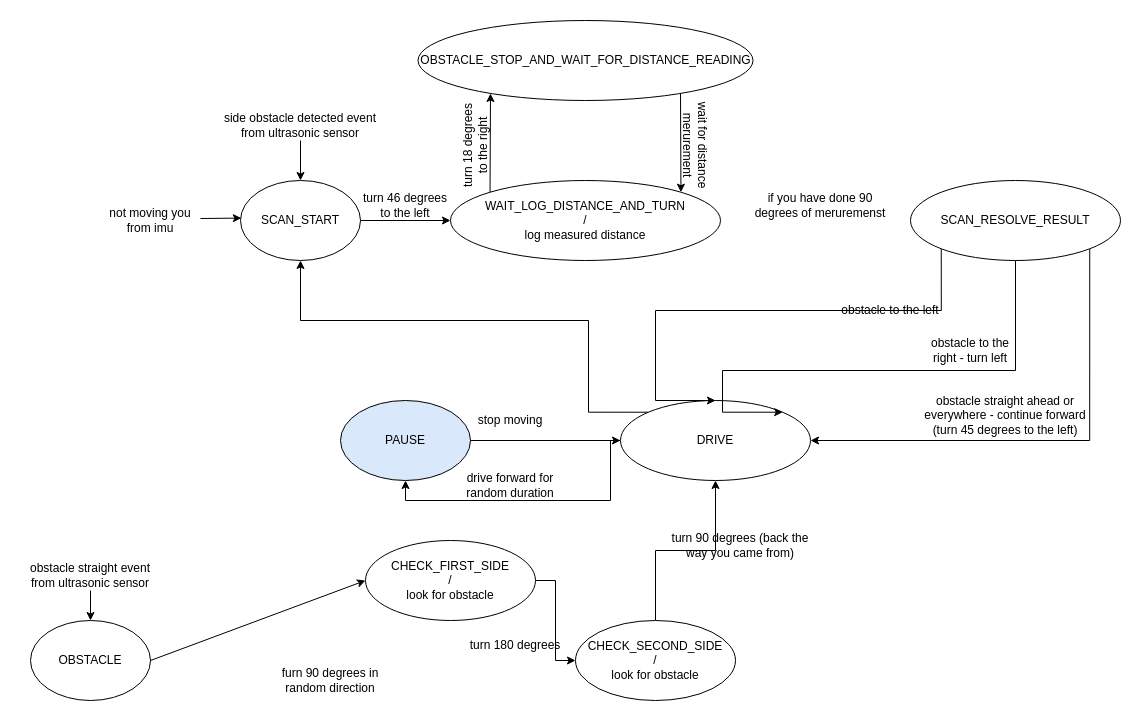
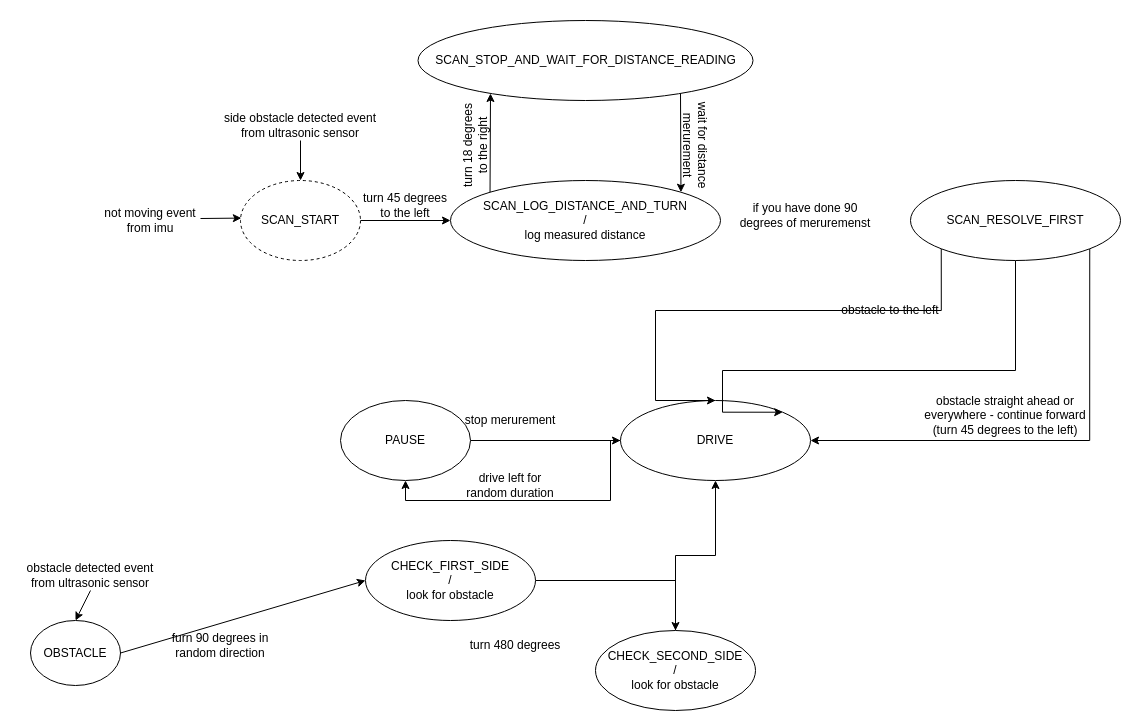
(586, 61) -> (586, 61)
(406, 206) -> (406, 206)
(821, 206) -> (806, 216)
(151, 221) -> (151, 221)
(301, 221) -> (301, 221)
(586, 221) -> (586, 221)
(1016, 221) -> (1016, 221)
(493, 321) -> none
(971, 351) -> none
(511, 421) -> (511, 421)
(406, 441) -> (406, 441)
(511, 486) -> (511, 486)
(741, 546) -> none
(91, 576) -> (91, 576)
(516, 646) -> (516, 646)
(91, 661) -> (76, 653)
(656, 661) -> (676, 671)
(331, 681) -> (221, 646)
